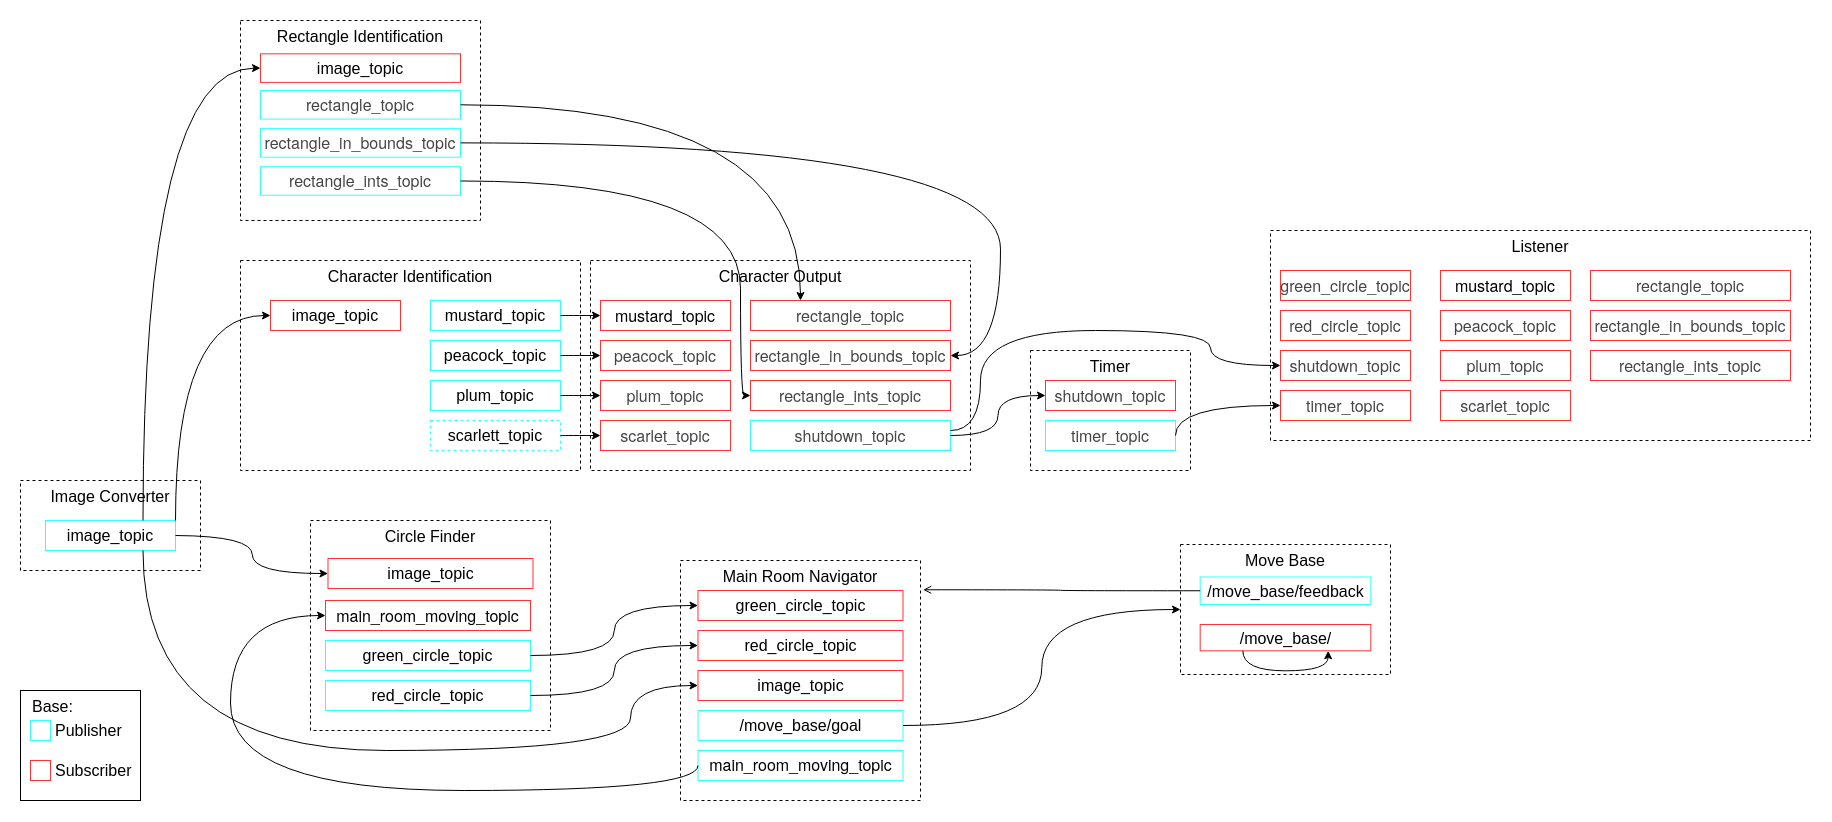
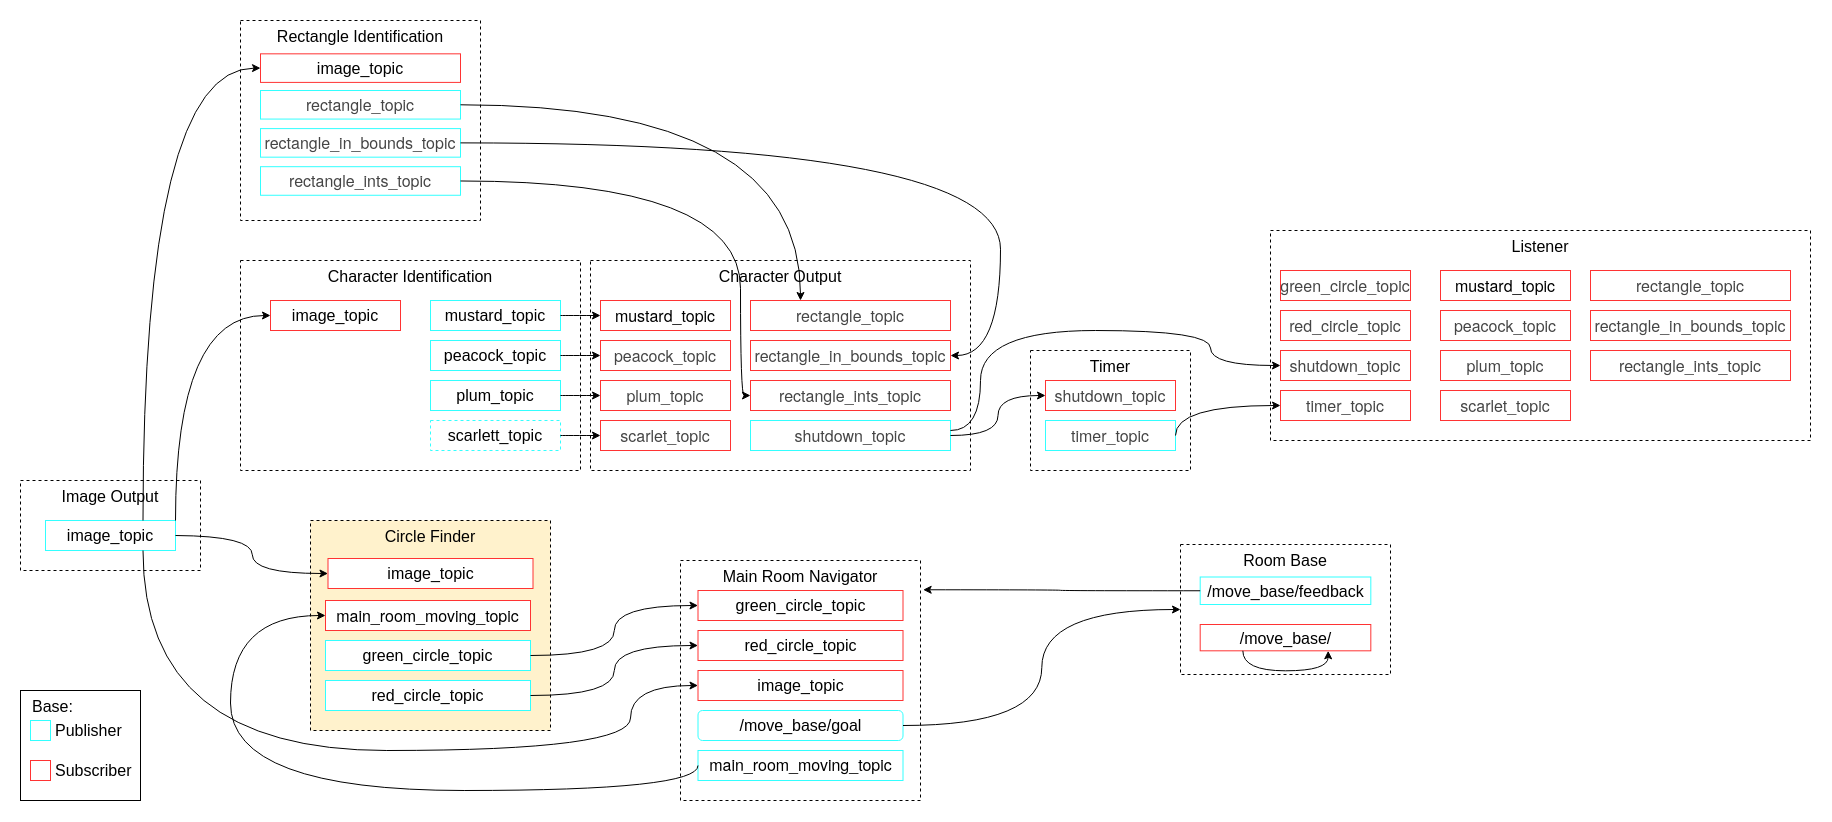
(111, 497) -> (111, 497)
(431, 537) -> (431, 537)
(1286, 561) -> (1286, 561)
(928, 590) -> (931, 590)
(801, 726) -> (801, 726)
